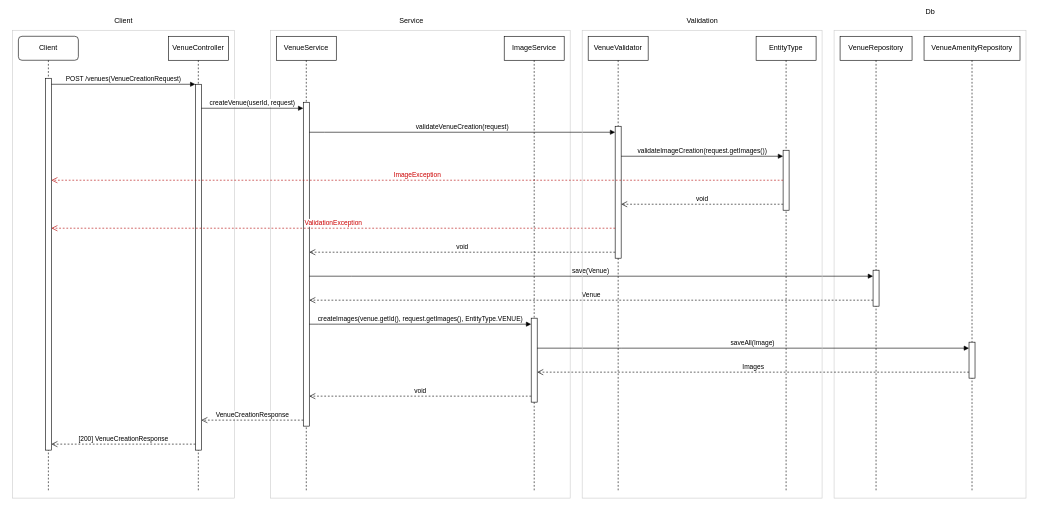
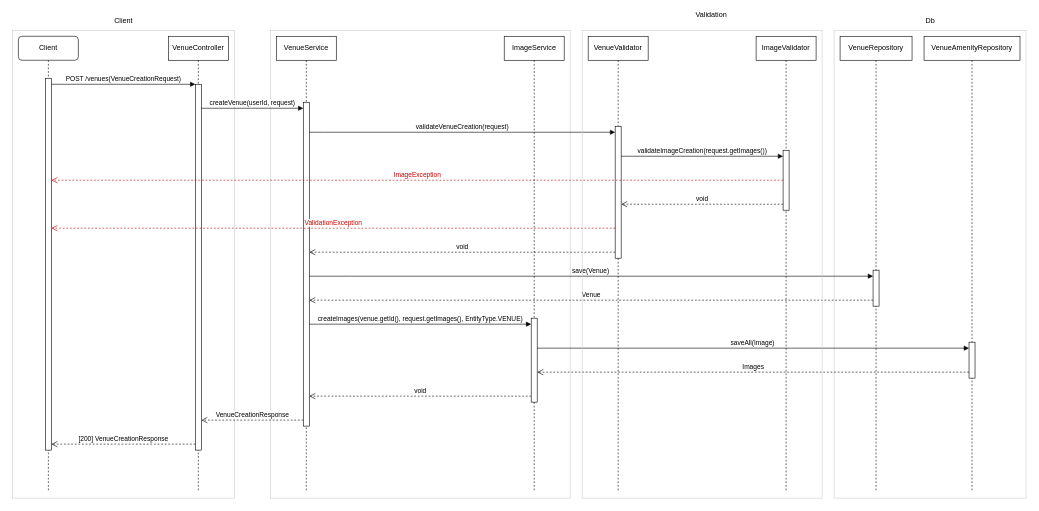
(930, 12) -> (930, 21)
(411, 21) -> none
(702, 21) -> (711, 15)
(786, 48) -> (786, 48)
